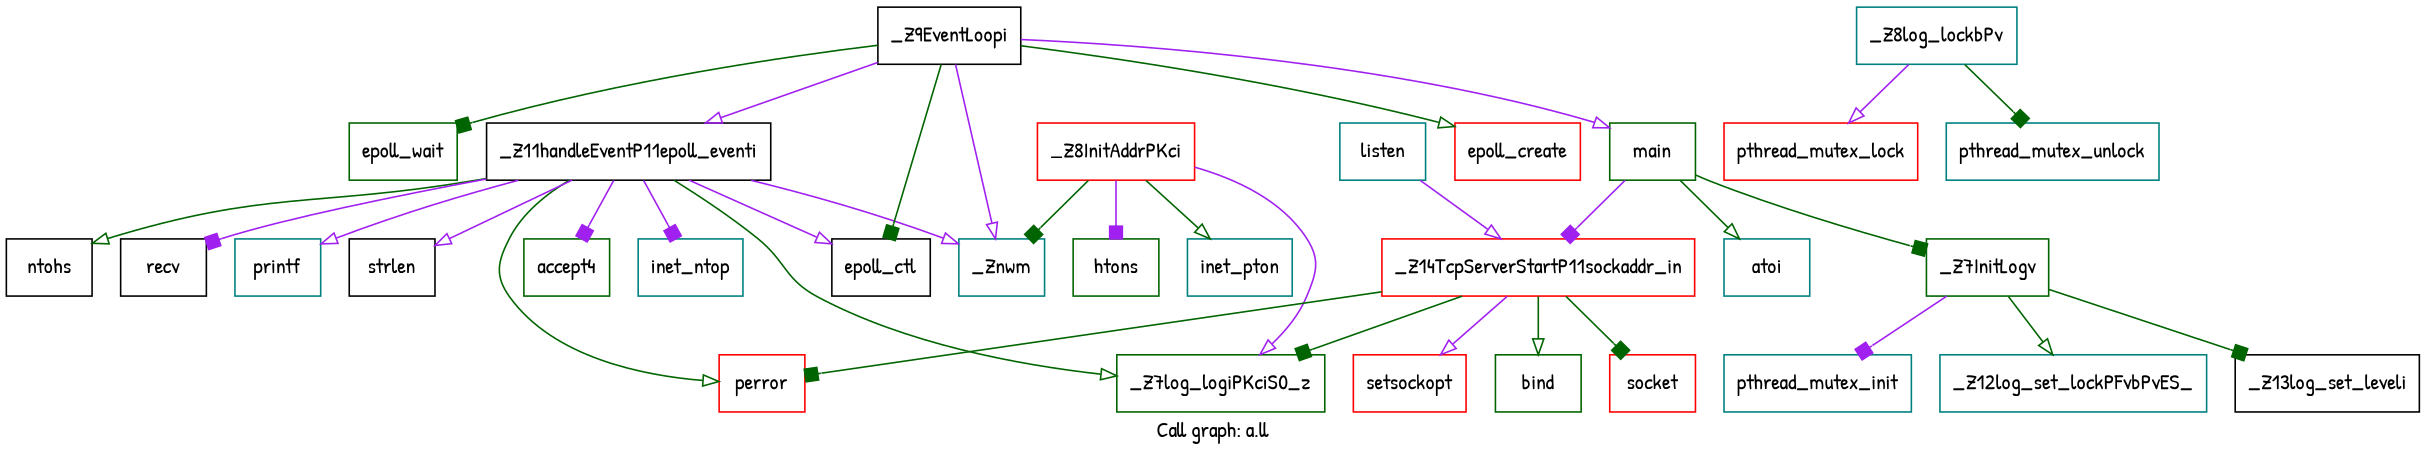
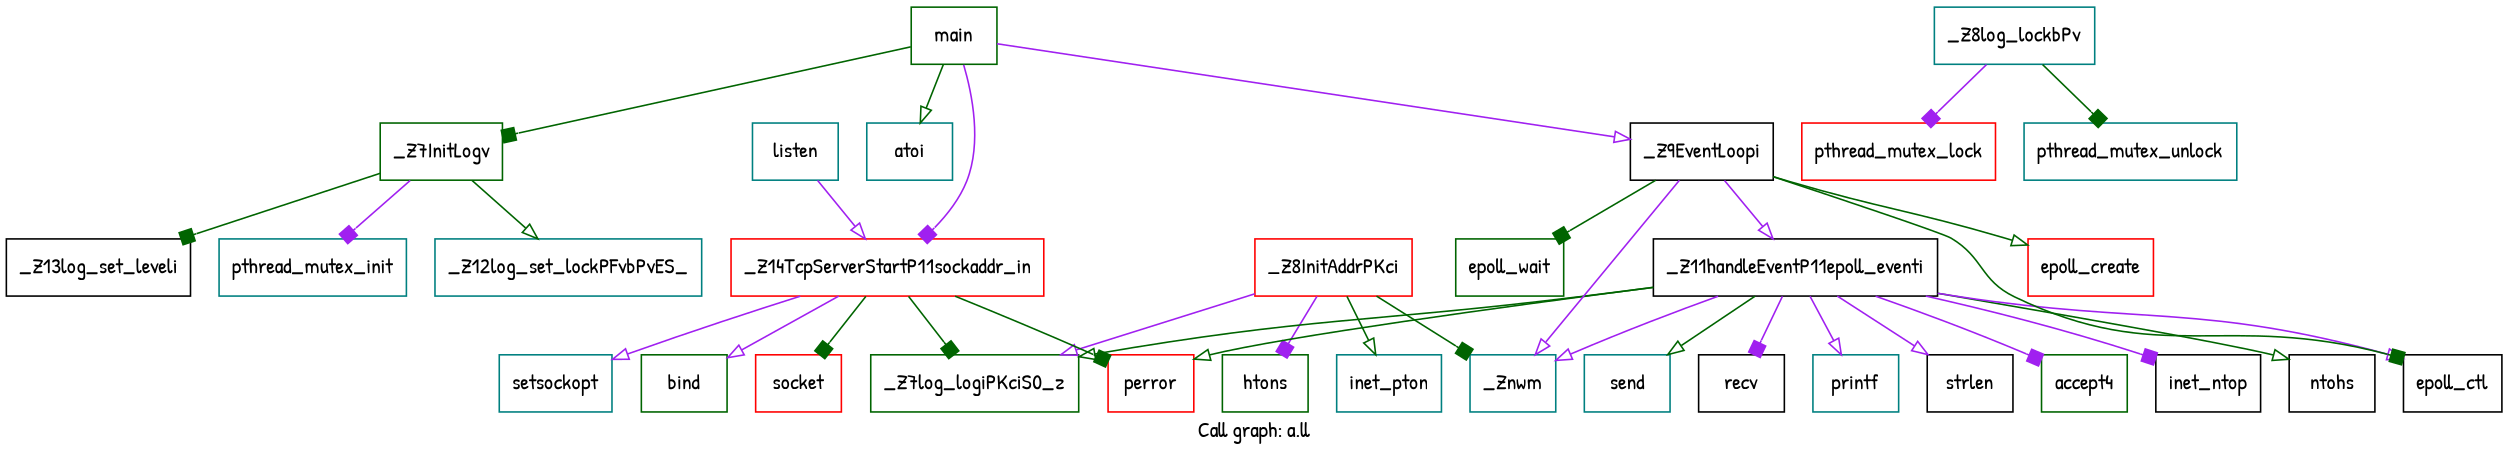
(1310, 65) -> (1306, 90)
(1885, 88) -> (1962, 88)
(691, 267) -> (2208, 383)
(1538, 318) -> (790, 323)
(1410, 383) -> (556, 383)
none -> (1627, 383)
